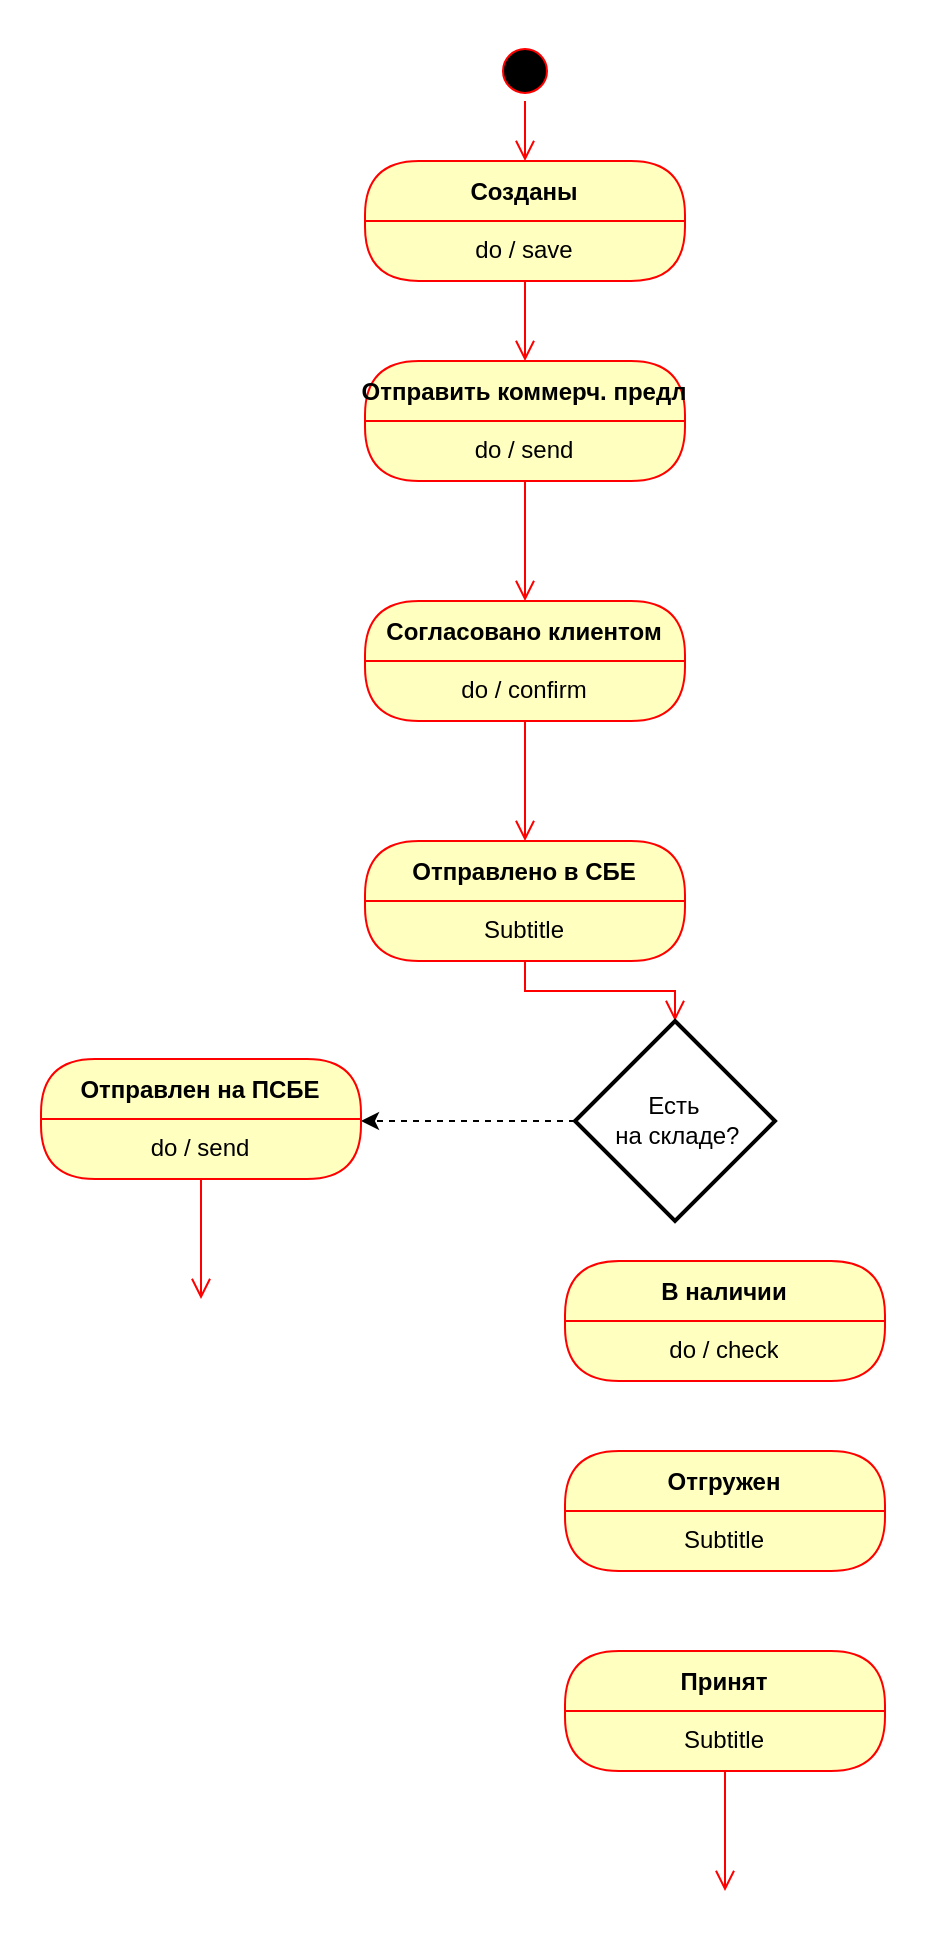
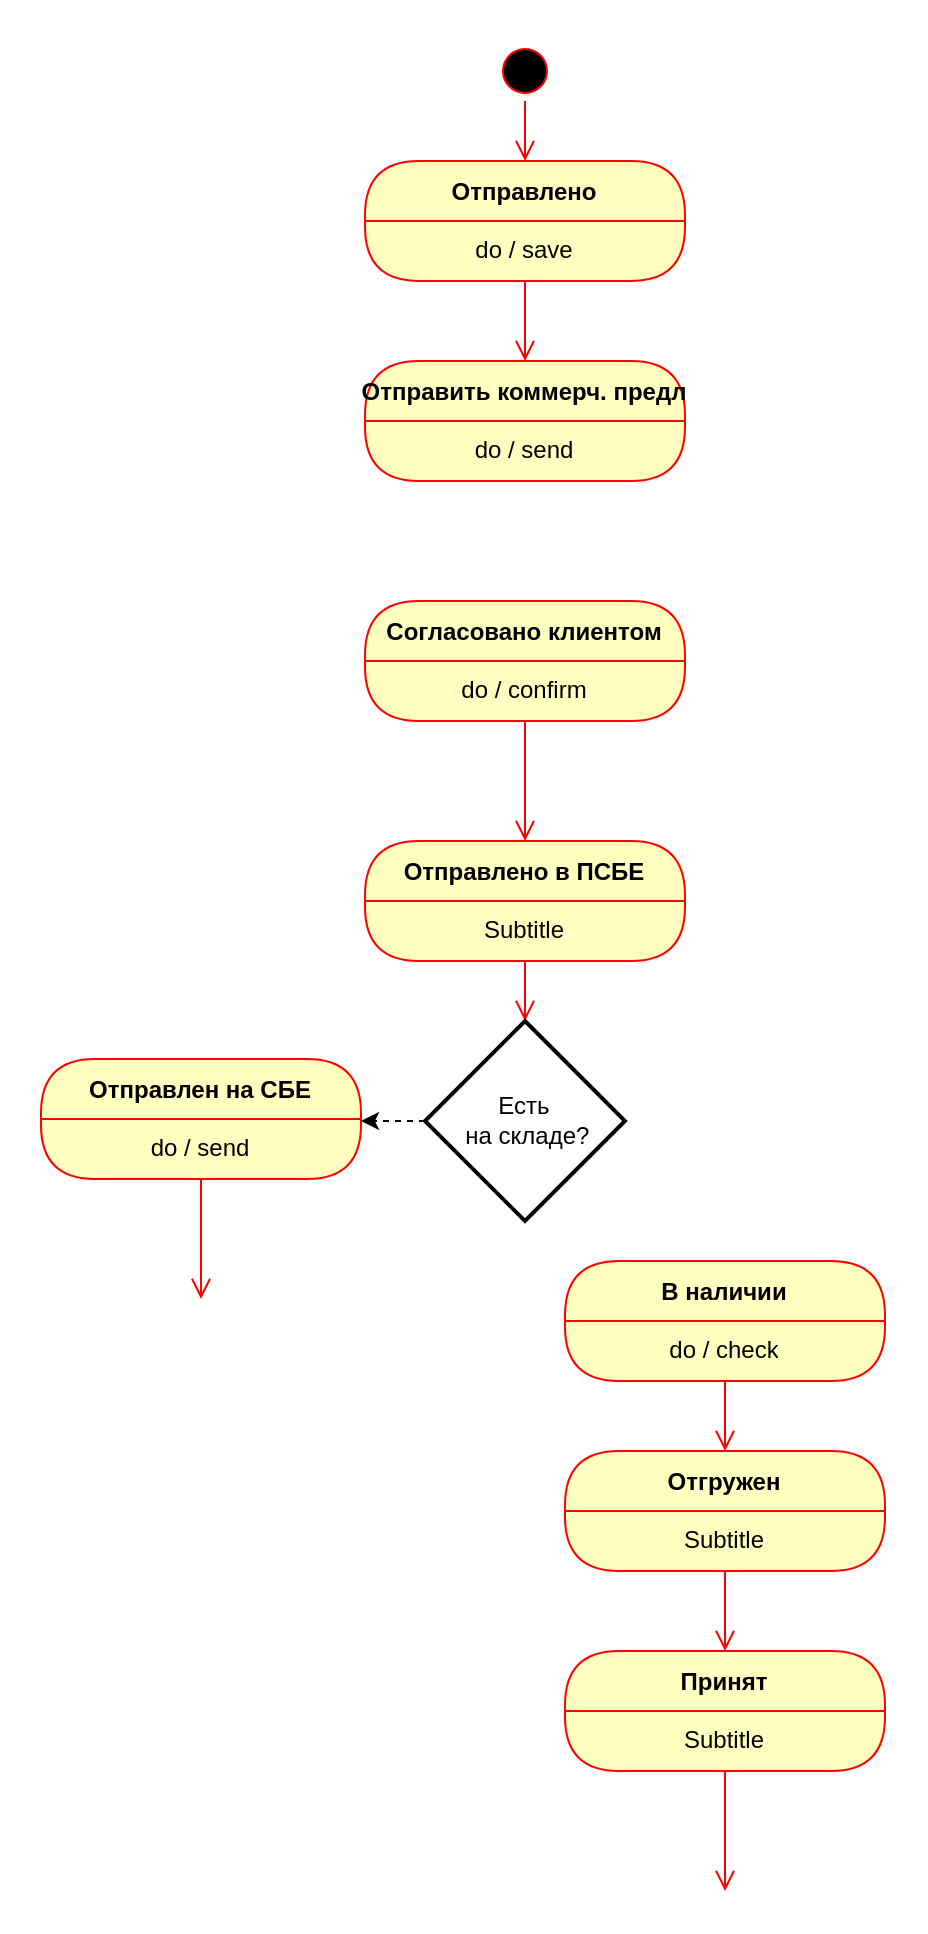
(524, 192) -> (524, 192)
(525, 538) -> none
(524, 872) -> (524, 872)
(200, 1090) -> (200, 1090)
(675, 1121) -> (525, 1121)
none -> (725, 1413)
none -> (725, 1608)
